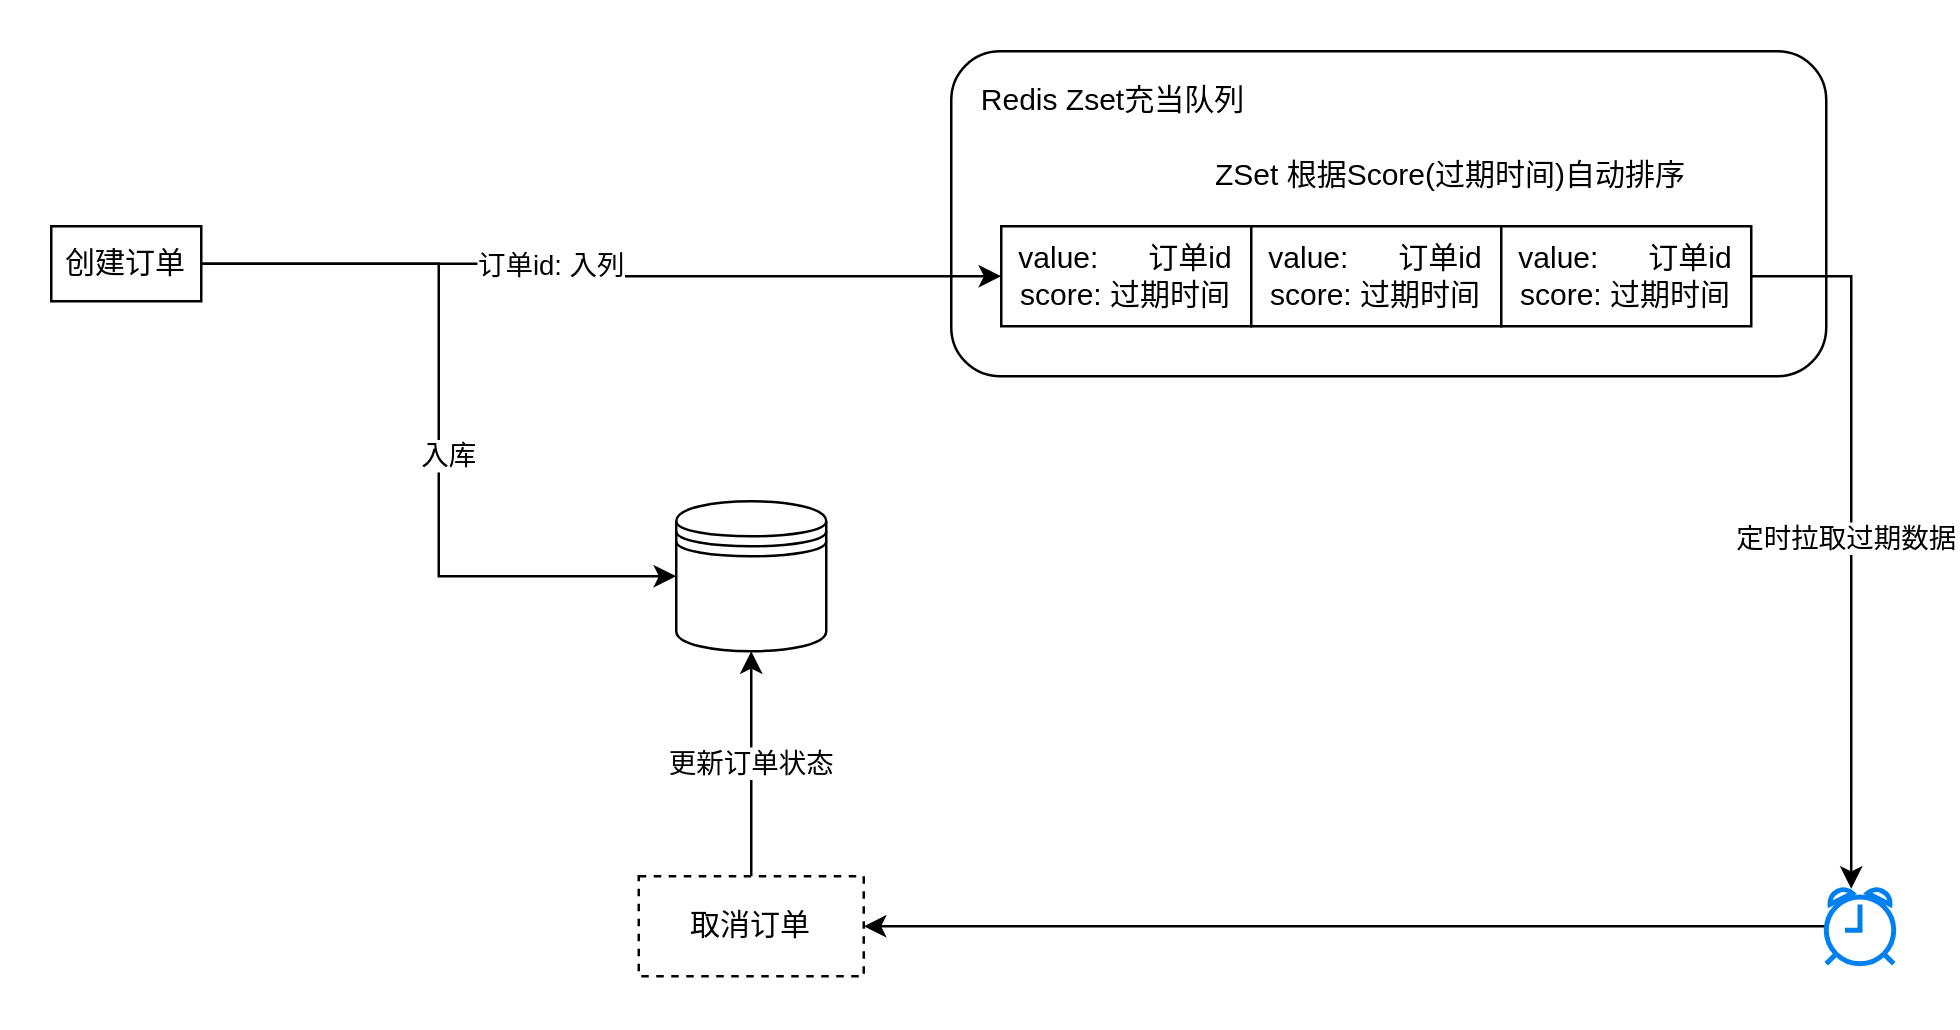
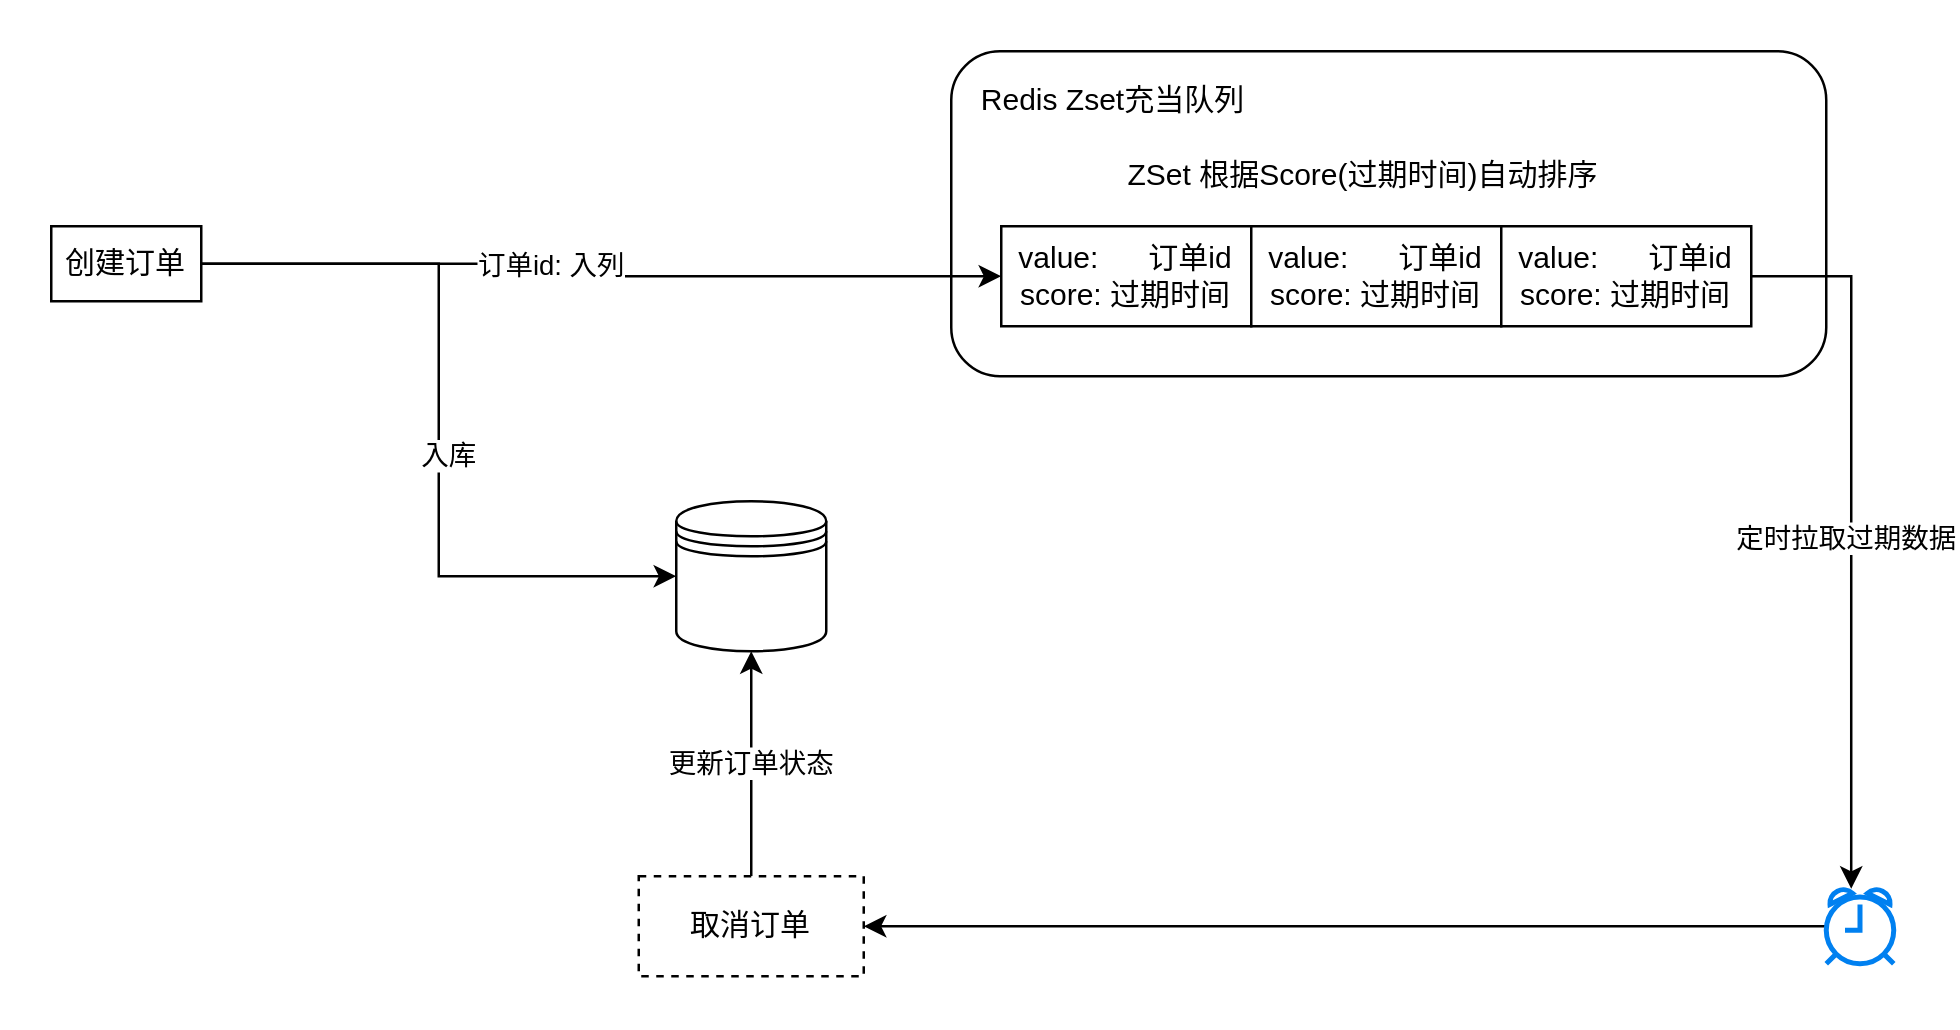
(1451, 176) -> (1364, 176)
